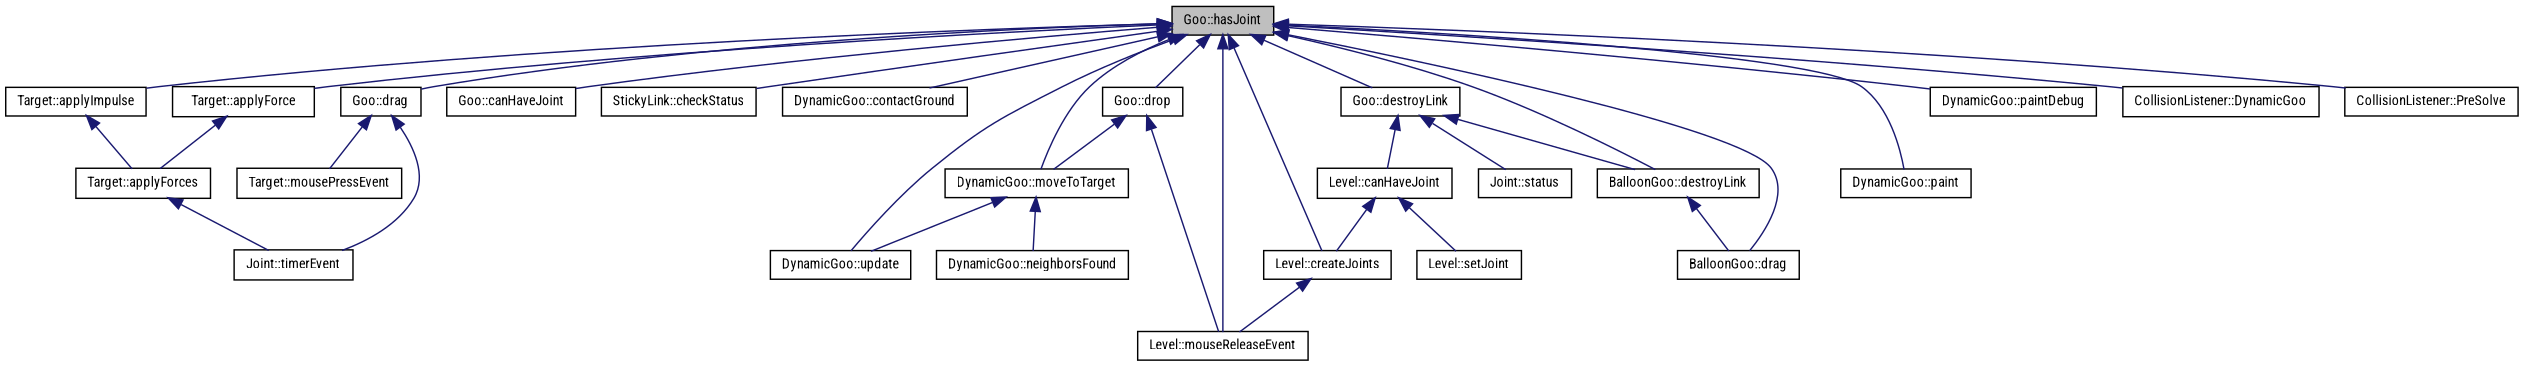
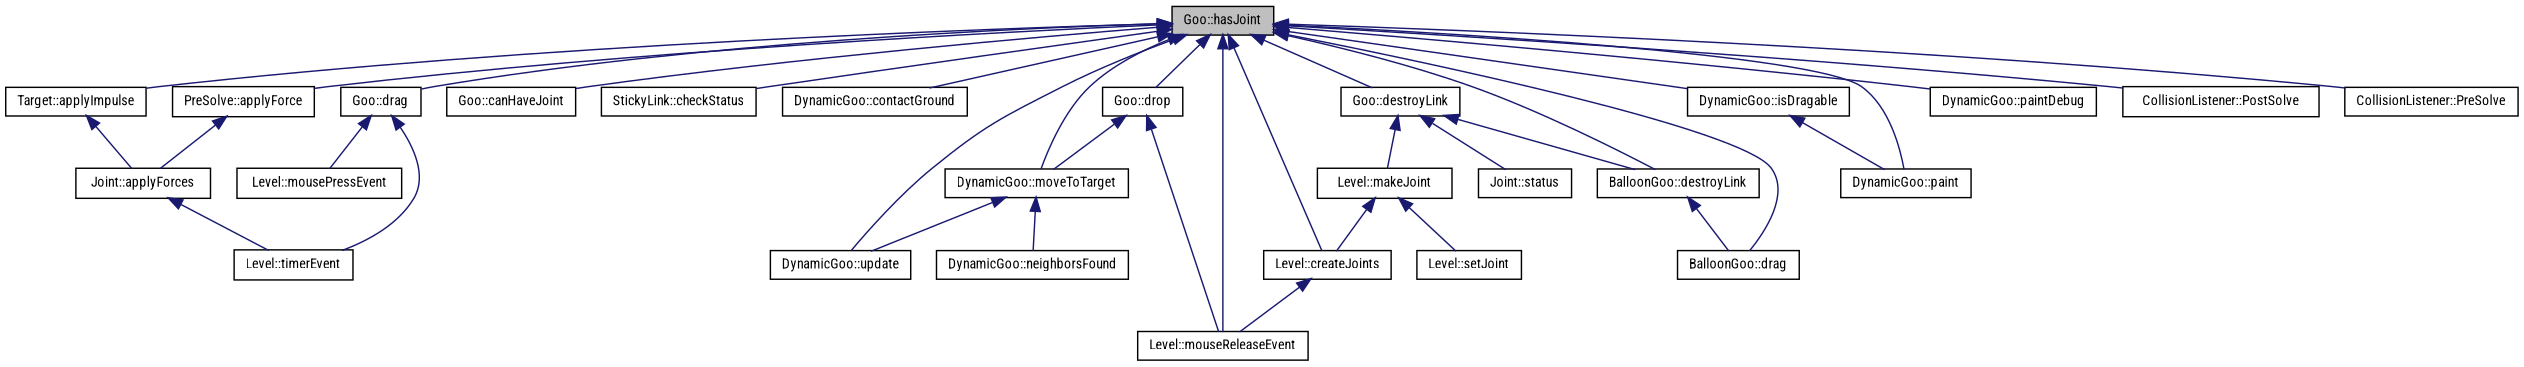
(243, 102) -> (243, 102)
none -> (1768, 102)
(2221, 102) -> (2221, 102)
(143, 183) -> (143, 183)
(319, 183) -> (319, 183)
(1385, 183) -> (1385, 183)
(294, 265) -> (294, 265)
